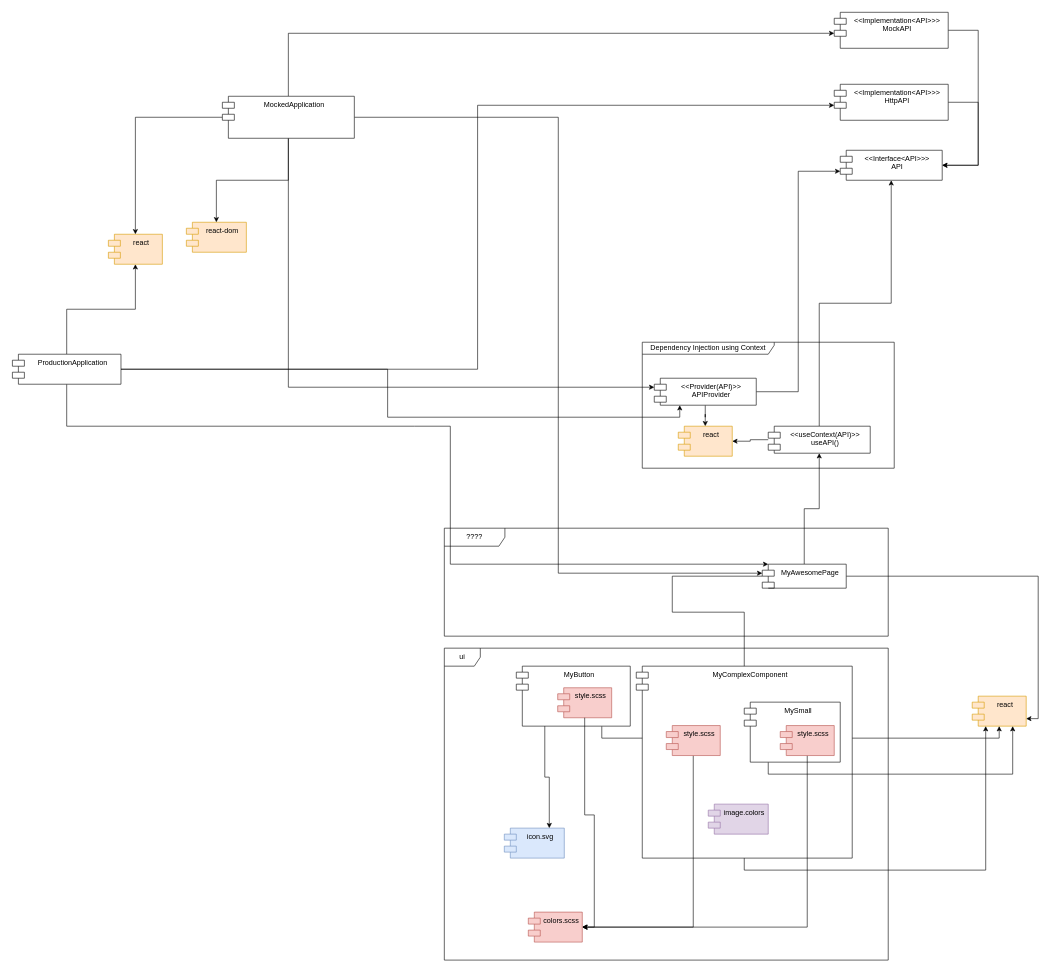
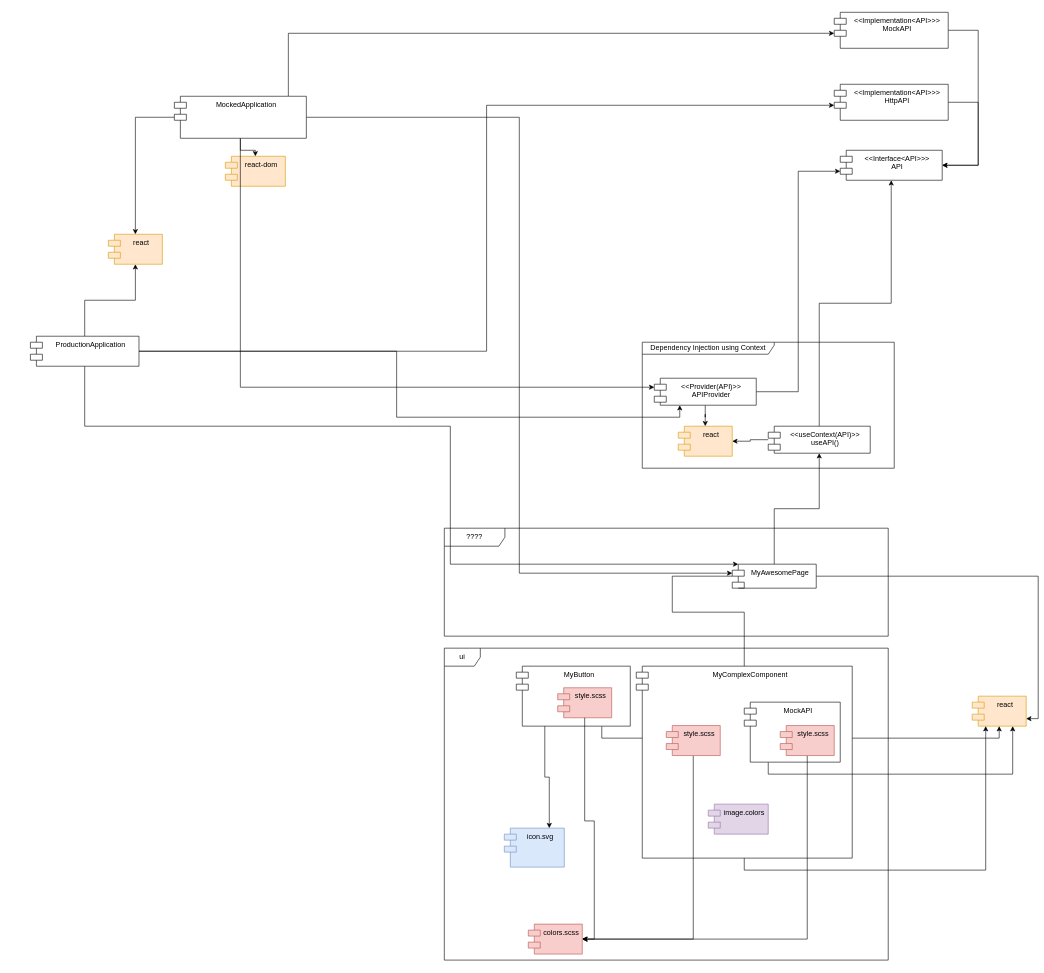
(288, 117) -> (240, 117)
(216, 237) -> (255, 171)
(67, 369) -> (85, 351)
(804, 576) -> (774, 576)
(798, 710) -> (798, 710)
(534, 843) -> (534, 848)
(555, 927) -> (555, 939)
